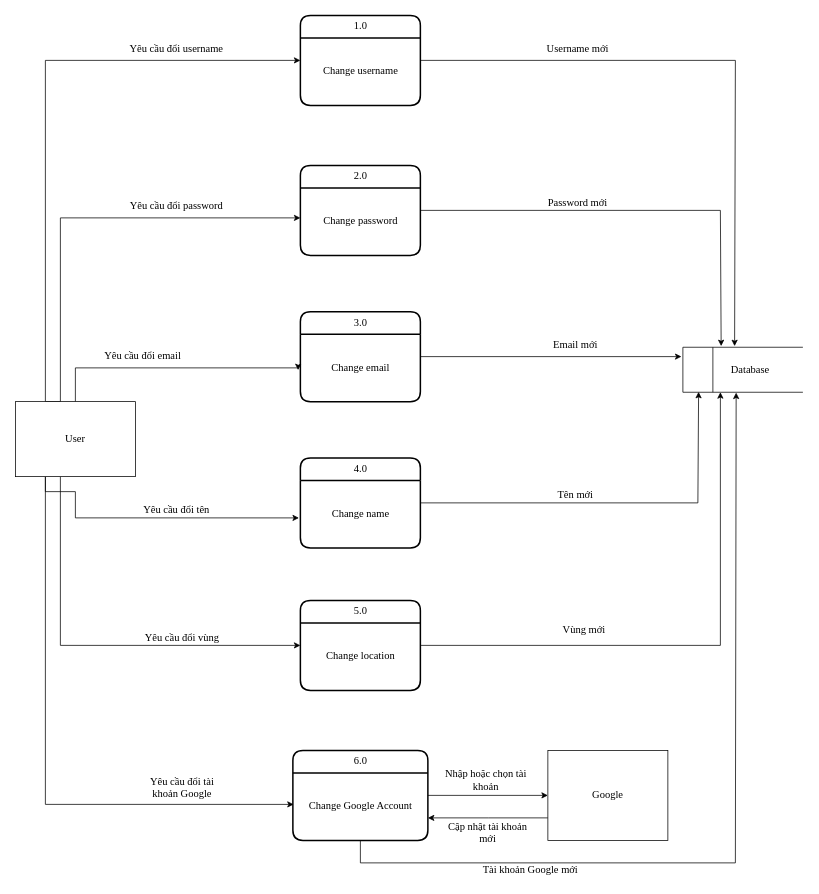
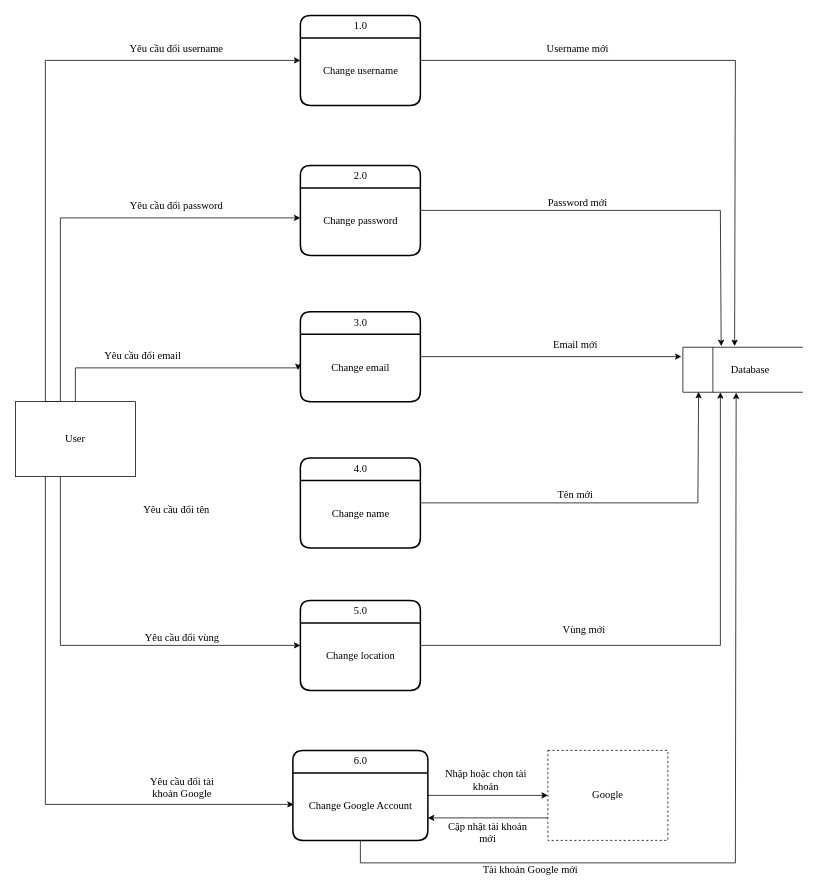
(75, 492) -> none
(608, 795) -> (608, 795)
